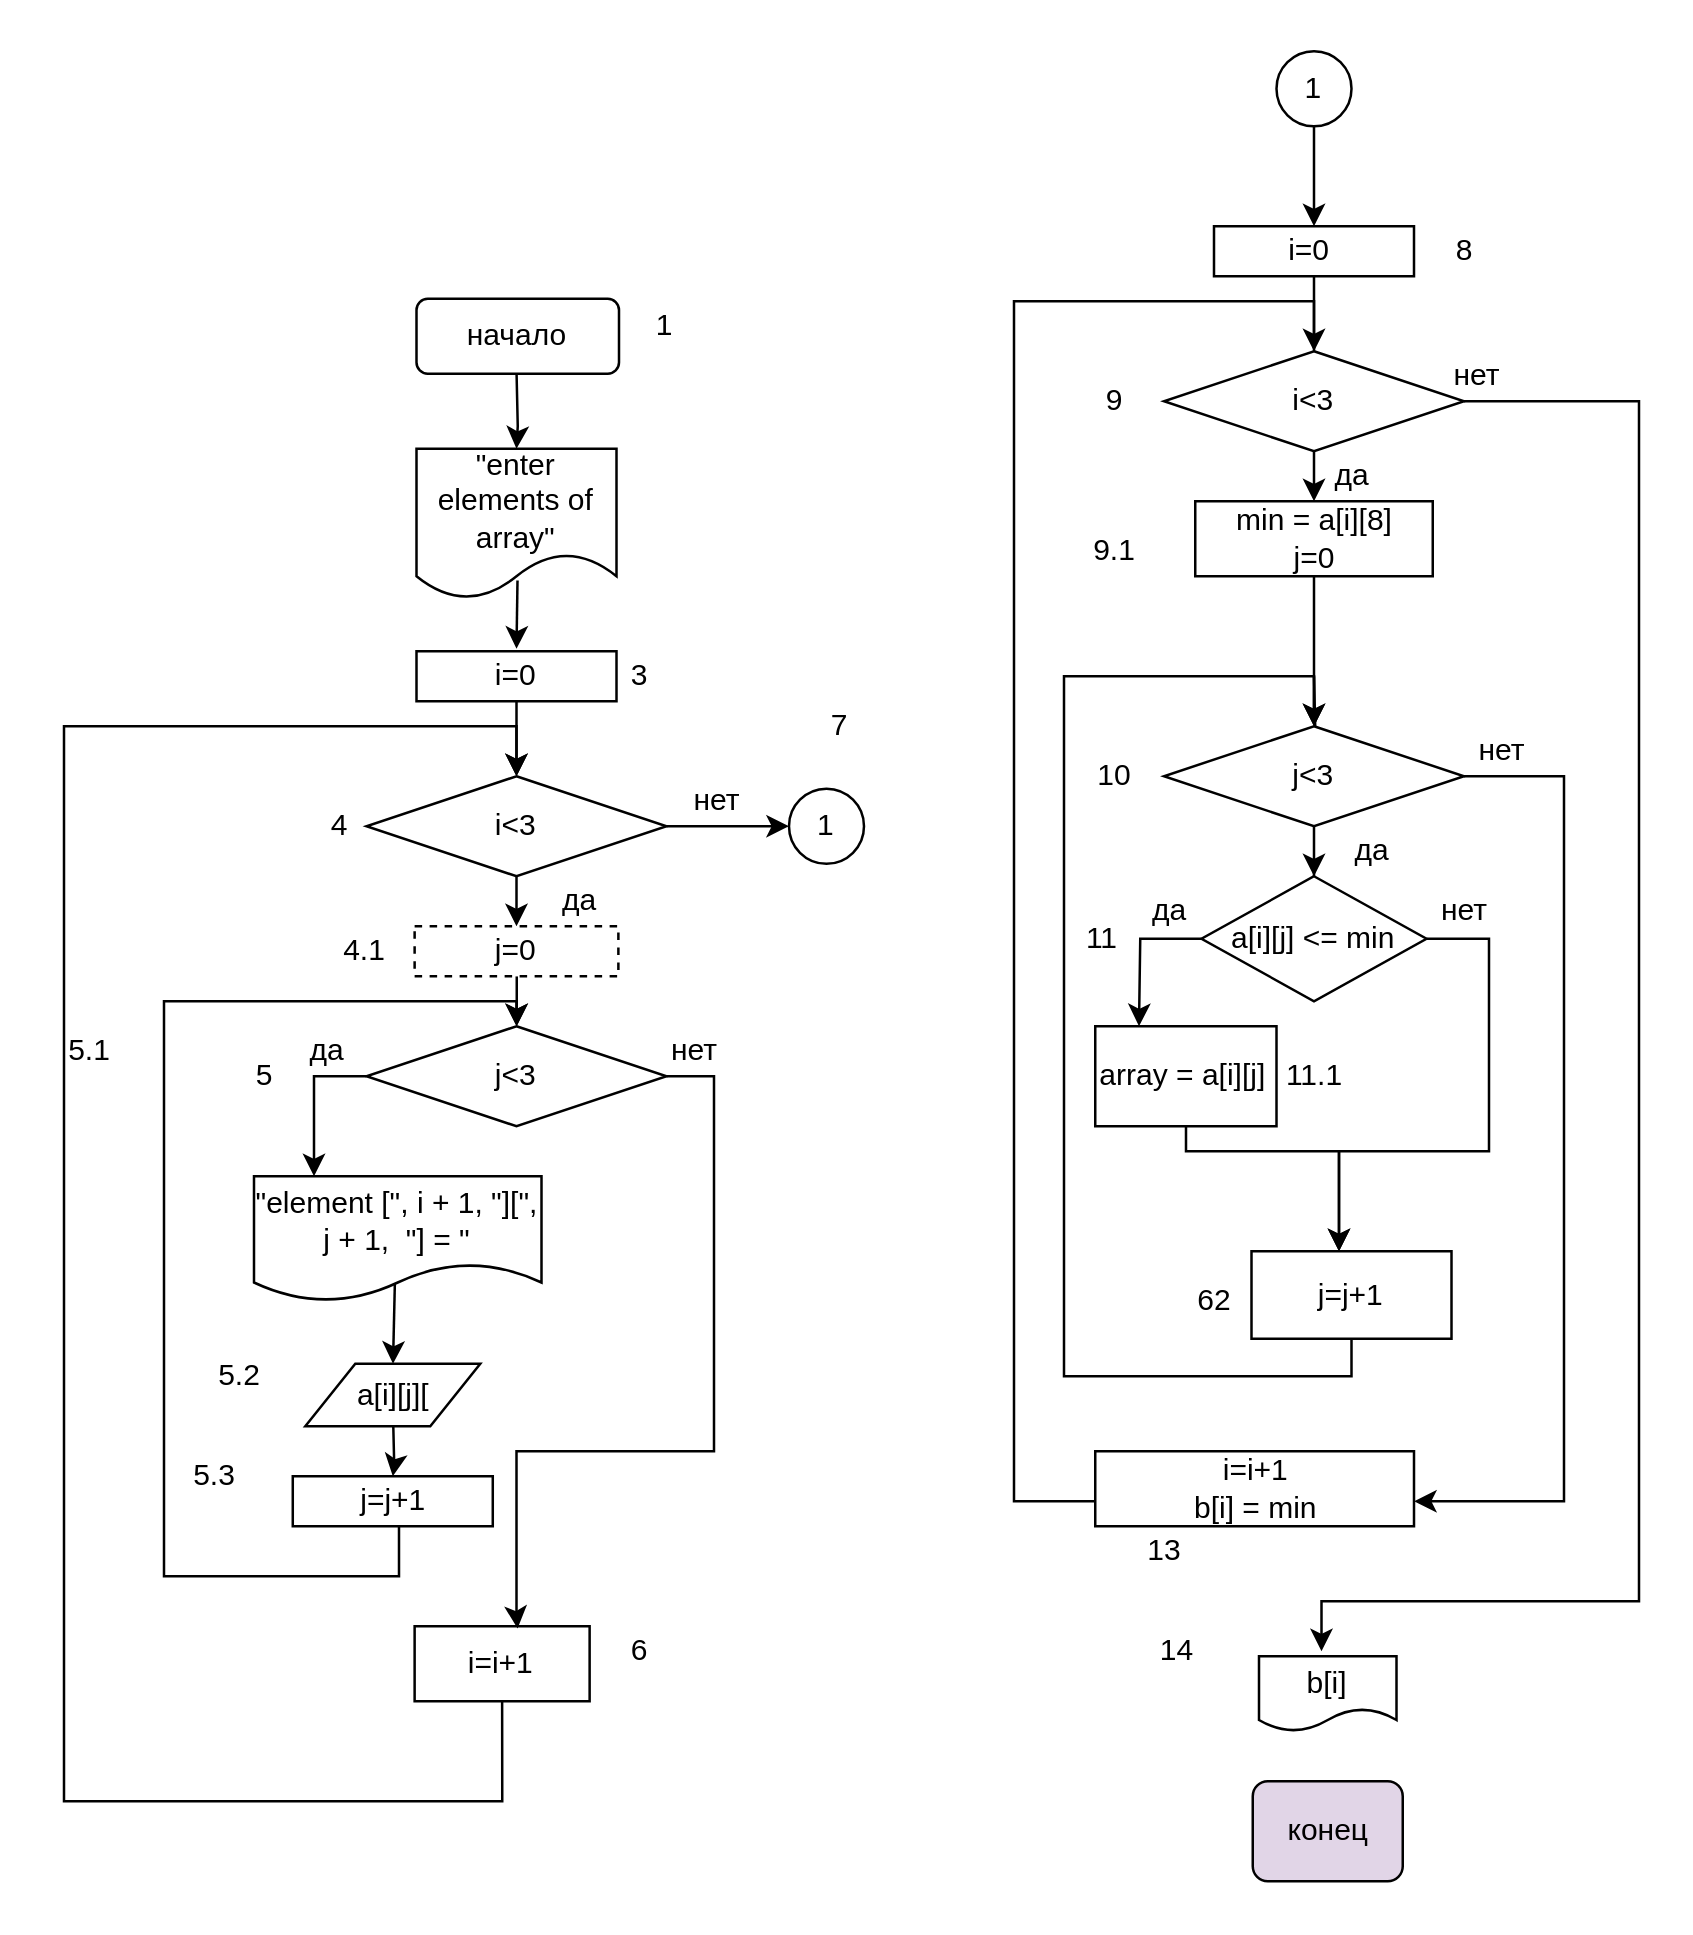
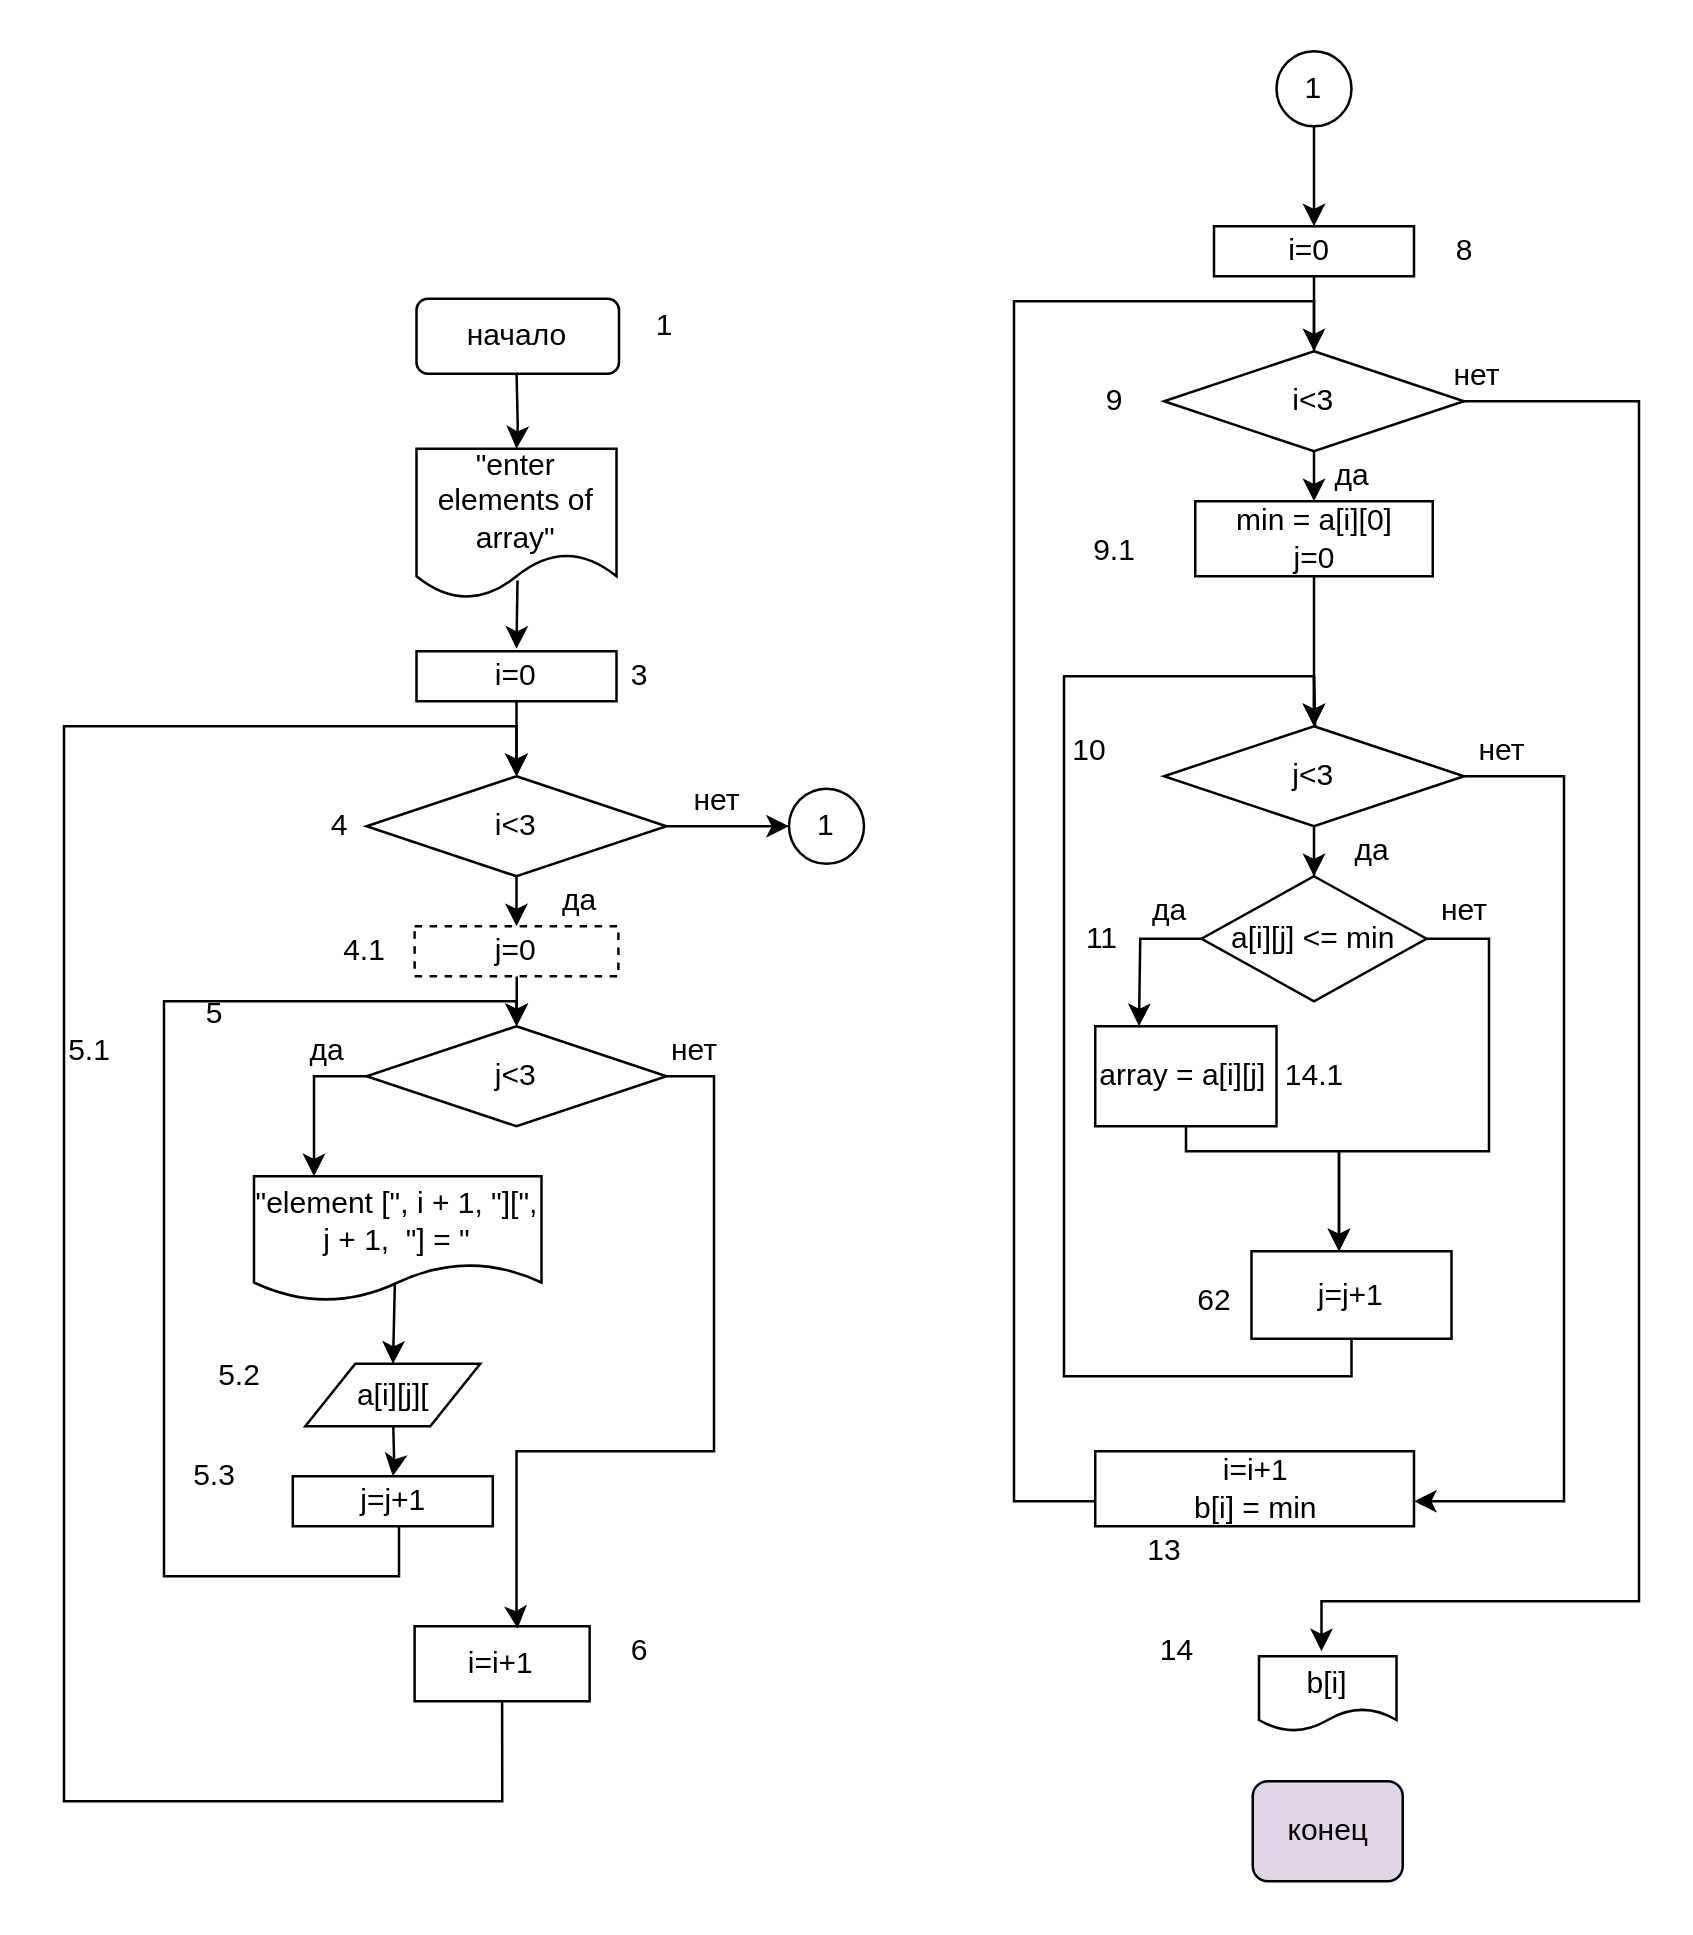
(1315, 539) -> (1315, 539)
(839, 726) -> none
(1114, 776) -> (1089, 751)
(264, 1076) -> (214, 1014)
(1315, 1076) -> (1315, 1076)
